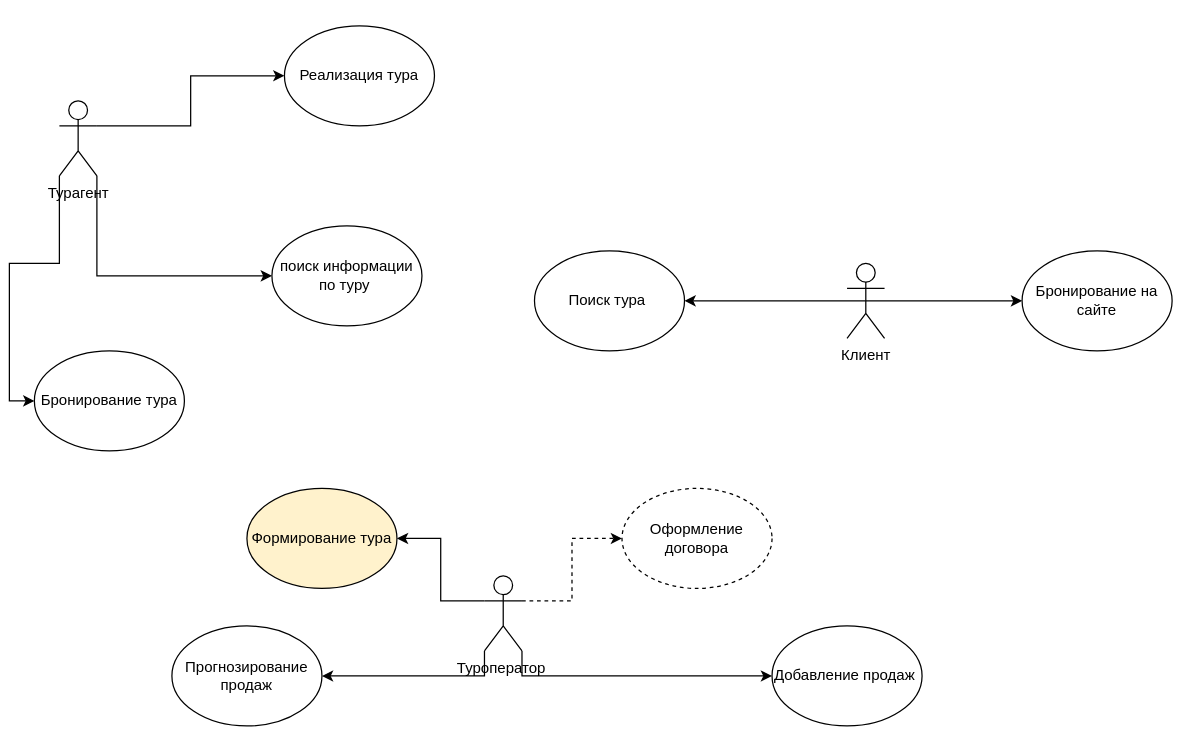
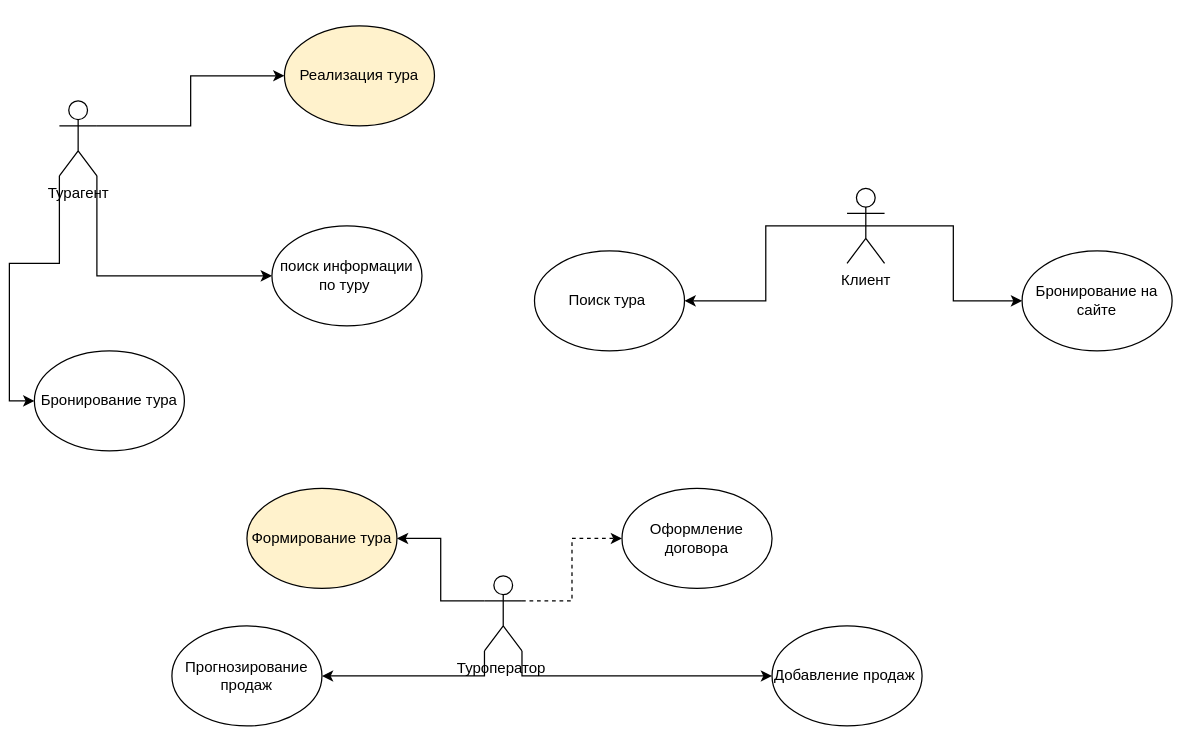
(359, 76) -> (359, 76)
(866, 301) -> (866, 226)
(697, 538) -> (697, 538)
